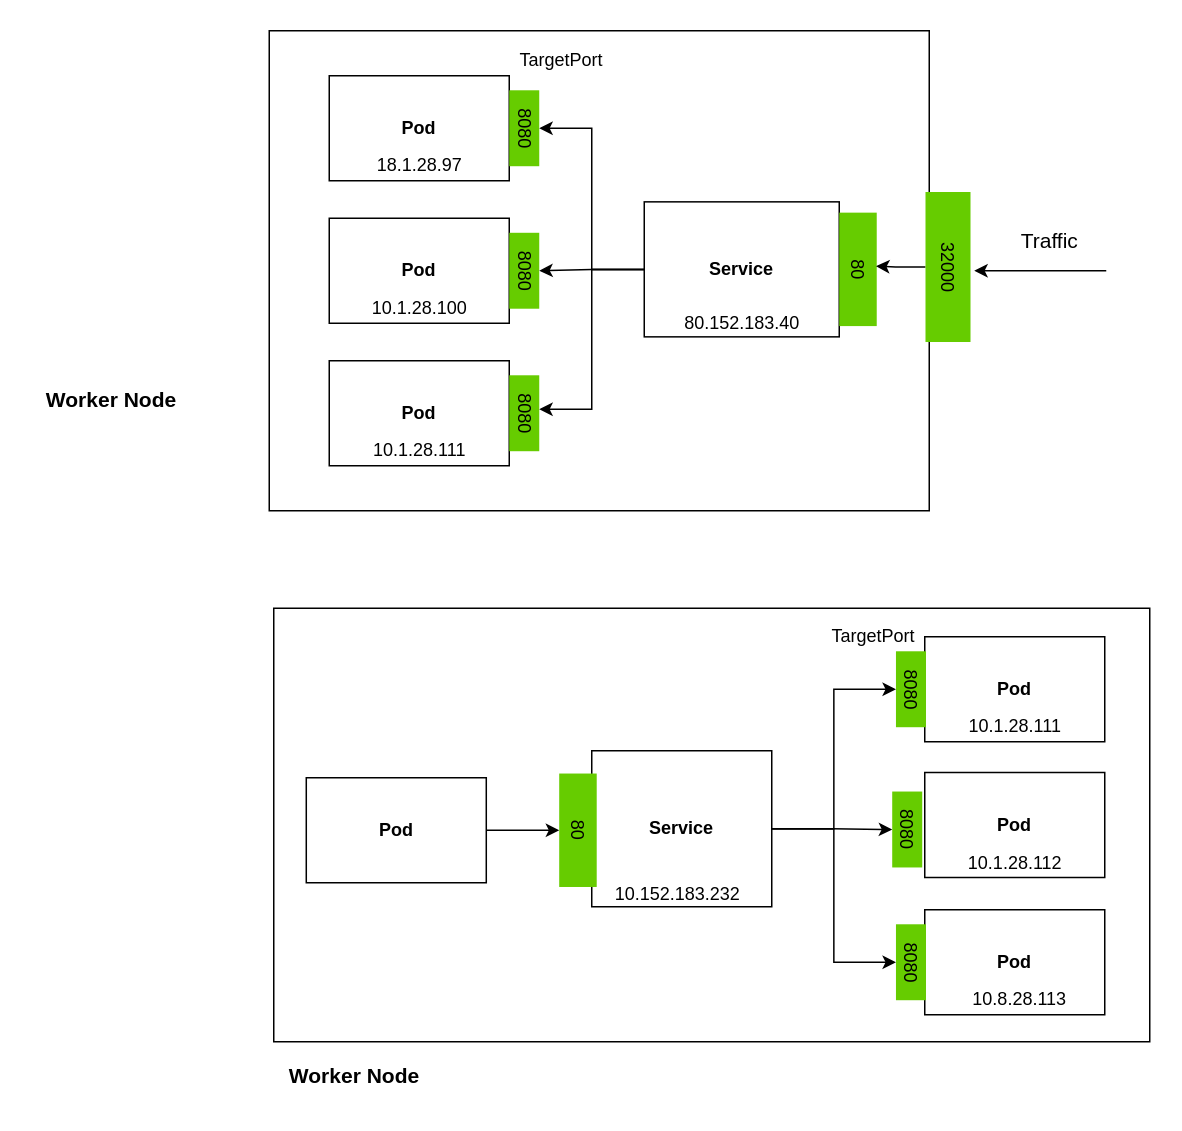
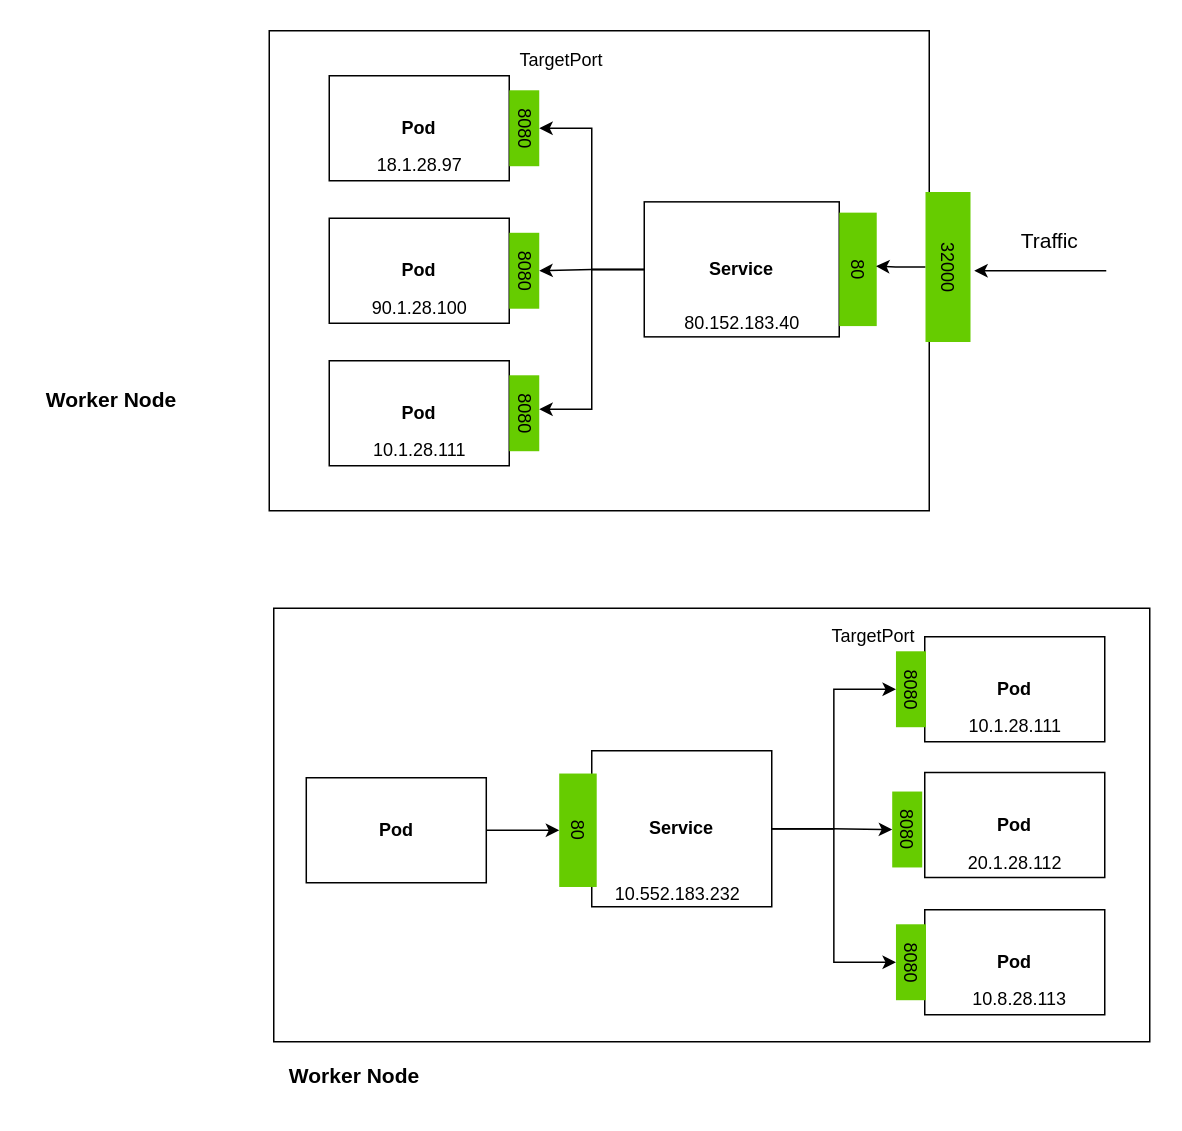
(420, 308) -> (420, 308)
(1016, 863) -> (1016, 863)
(678, 895) -> (678, 895)
